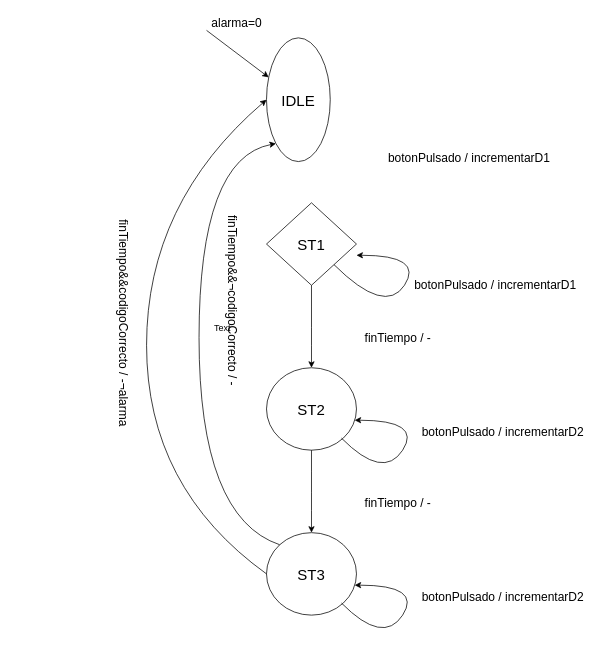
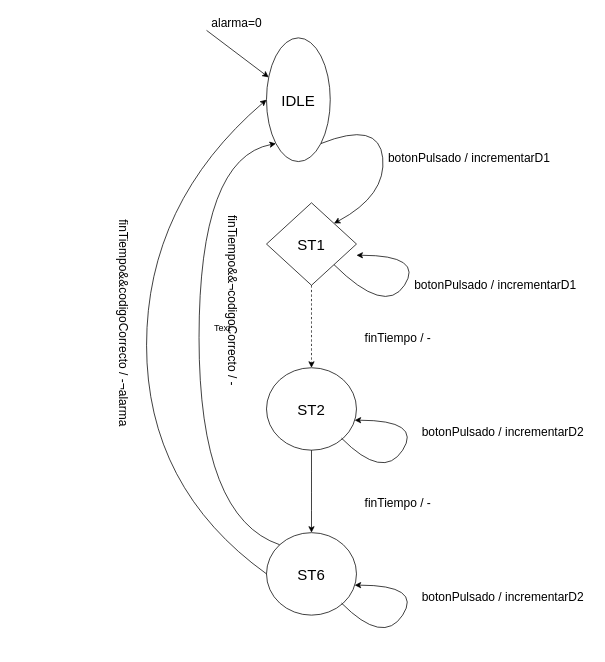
none -> (383, 161)
(312, 324) -> (312, 324)
(312, 574) -> (312, 574)
